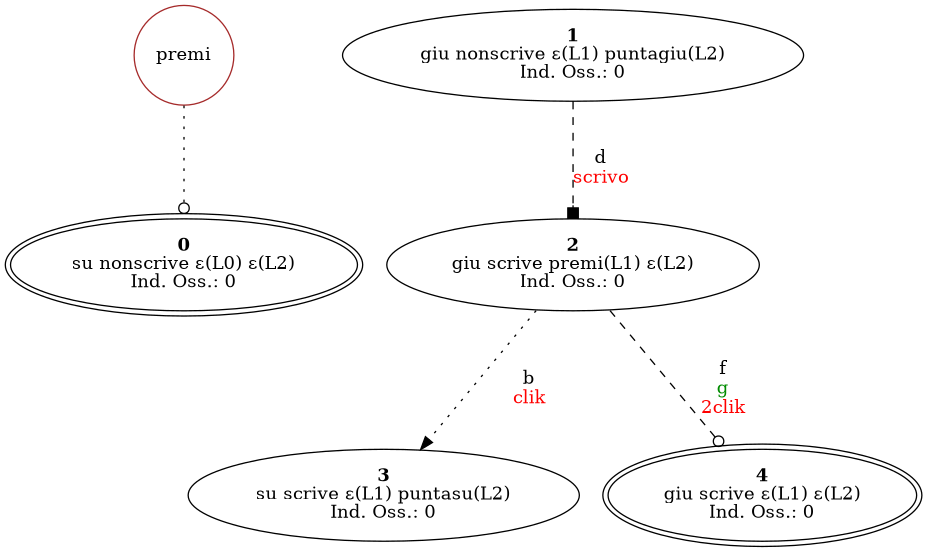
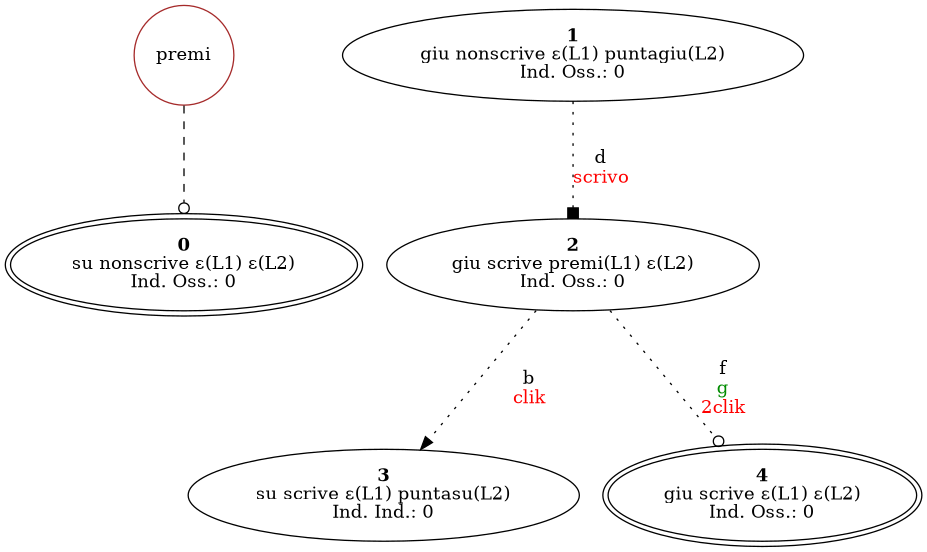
(573, 153) -> (573, 153)
(184, 154) -> (184, 154)
(184, 264) -> (184, 264)
(663, 374) -> (663, 374)
(384, 512) -> (384, 512)
